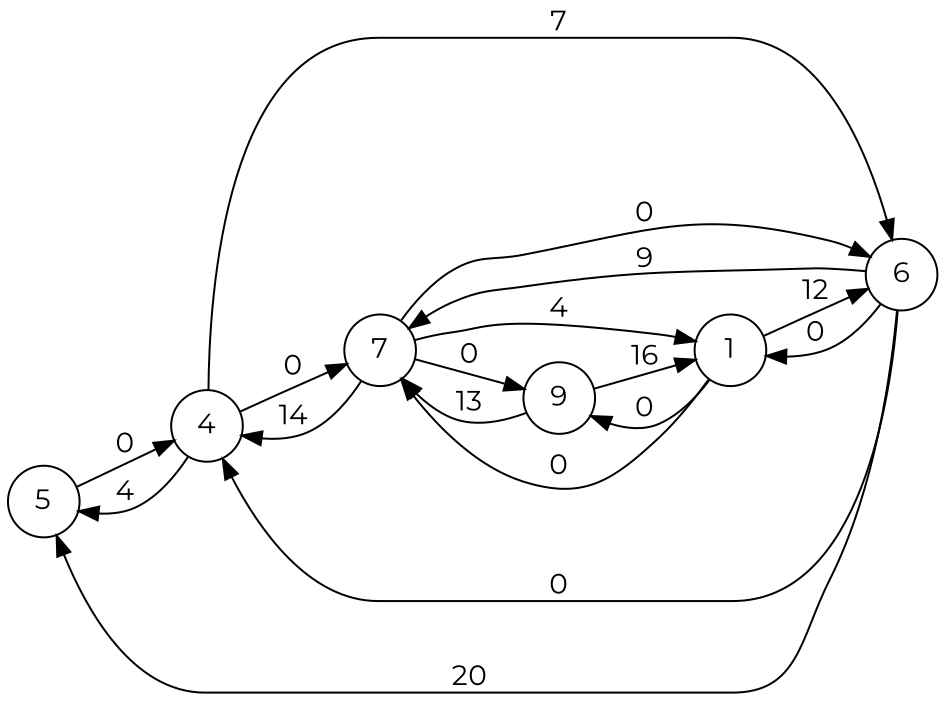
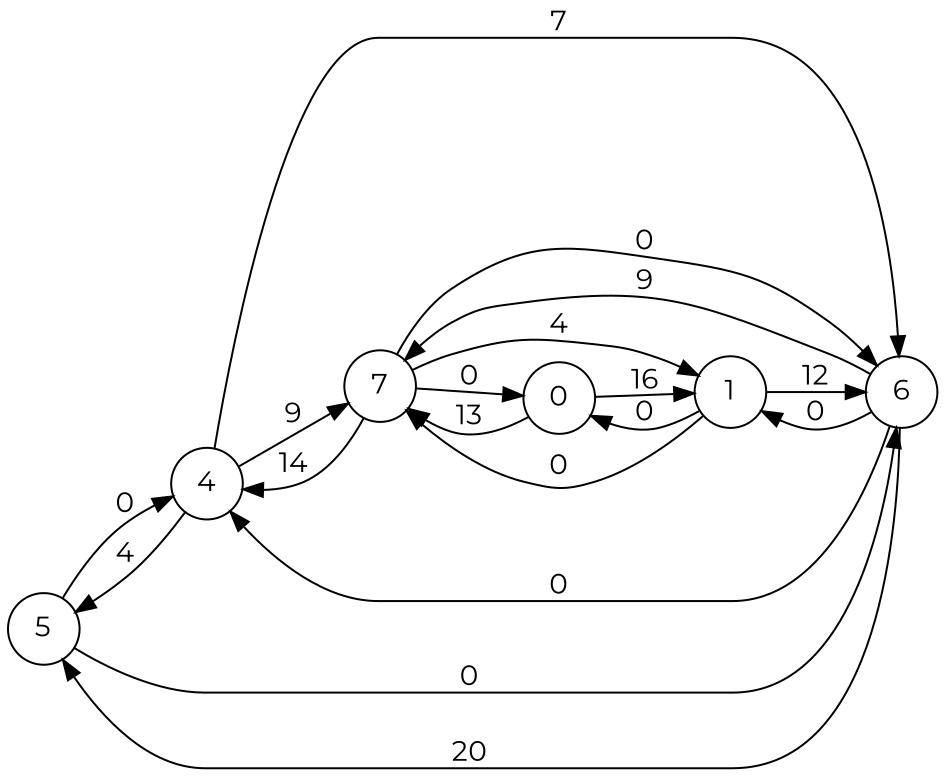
(294, 367) -> (294, 415)
(559, 398) -> (559, 398)
none -> (558, 693)
